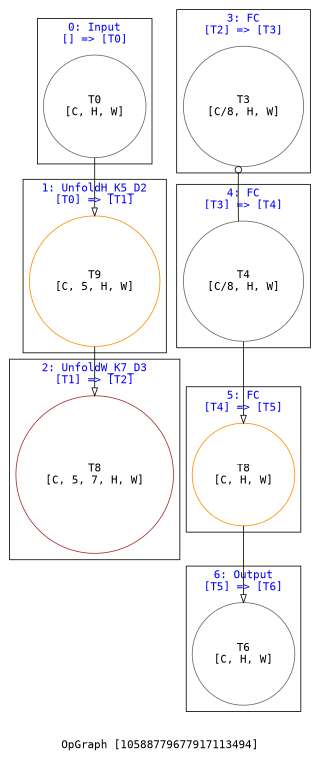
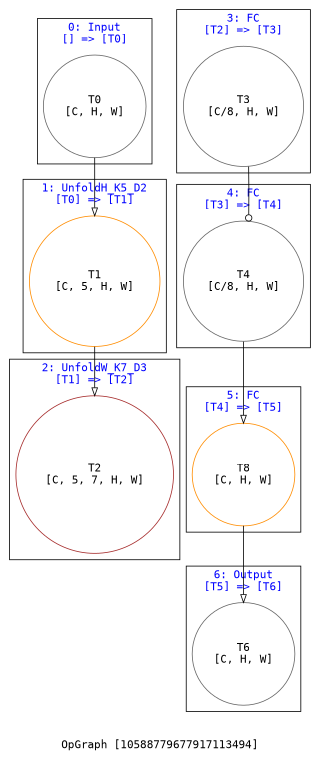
(238, 197) -> (249, 191)
(95, 281) -> (95, 281)
(95, 475) -> (95, 475)
